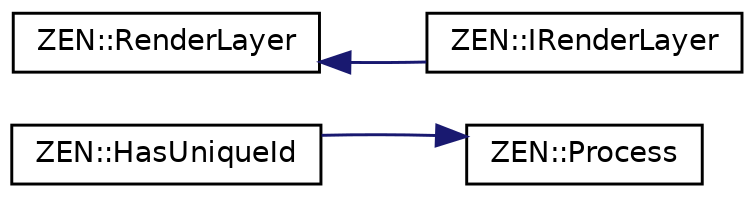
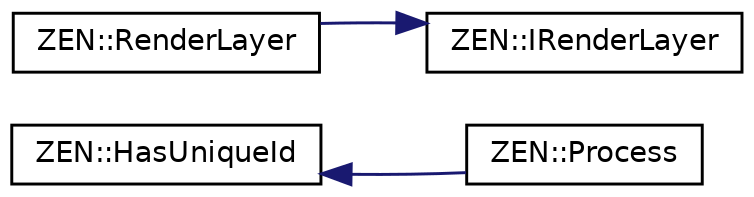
(388, 63) -> (359, 23)
(379, 135) -> (409, 174)
